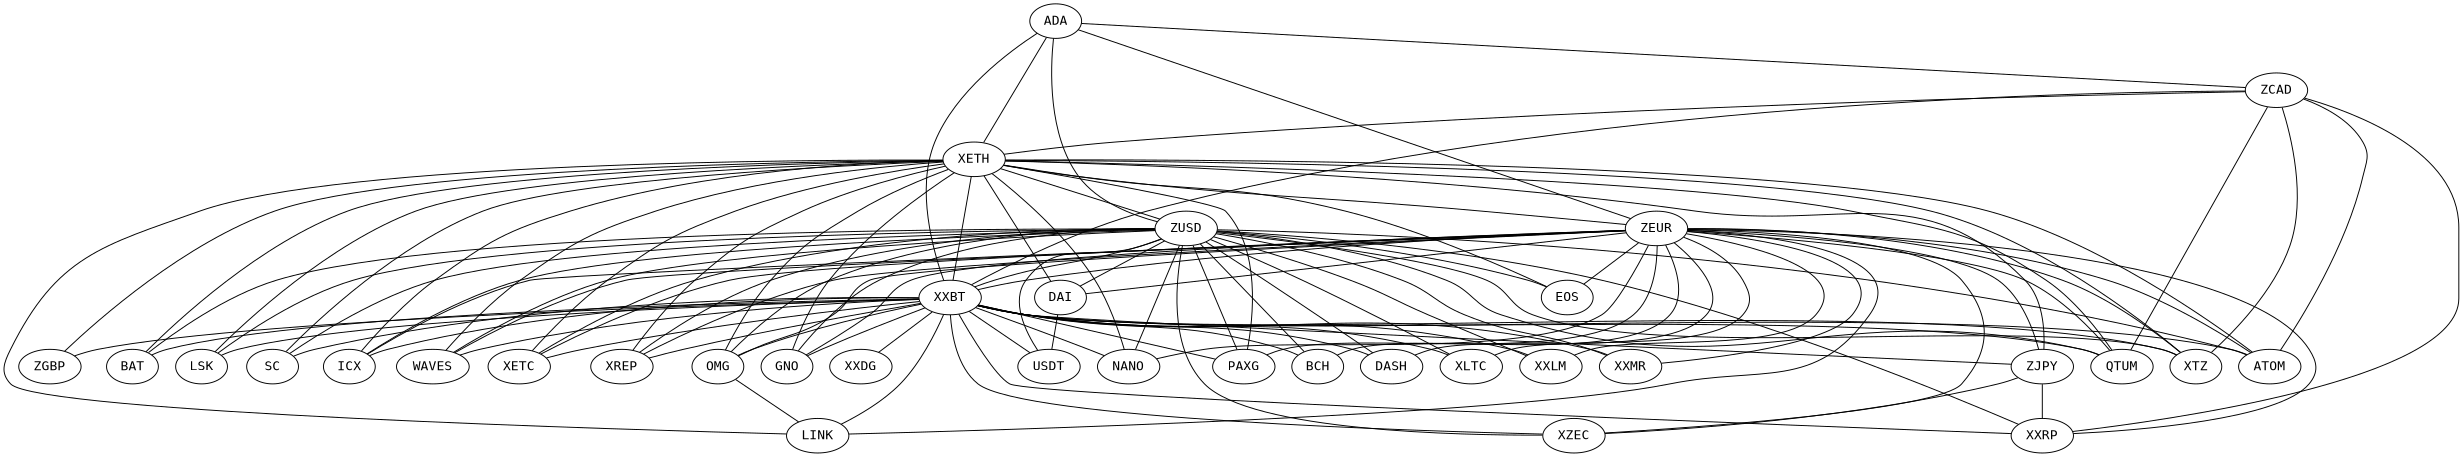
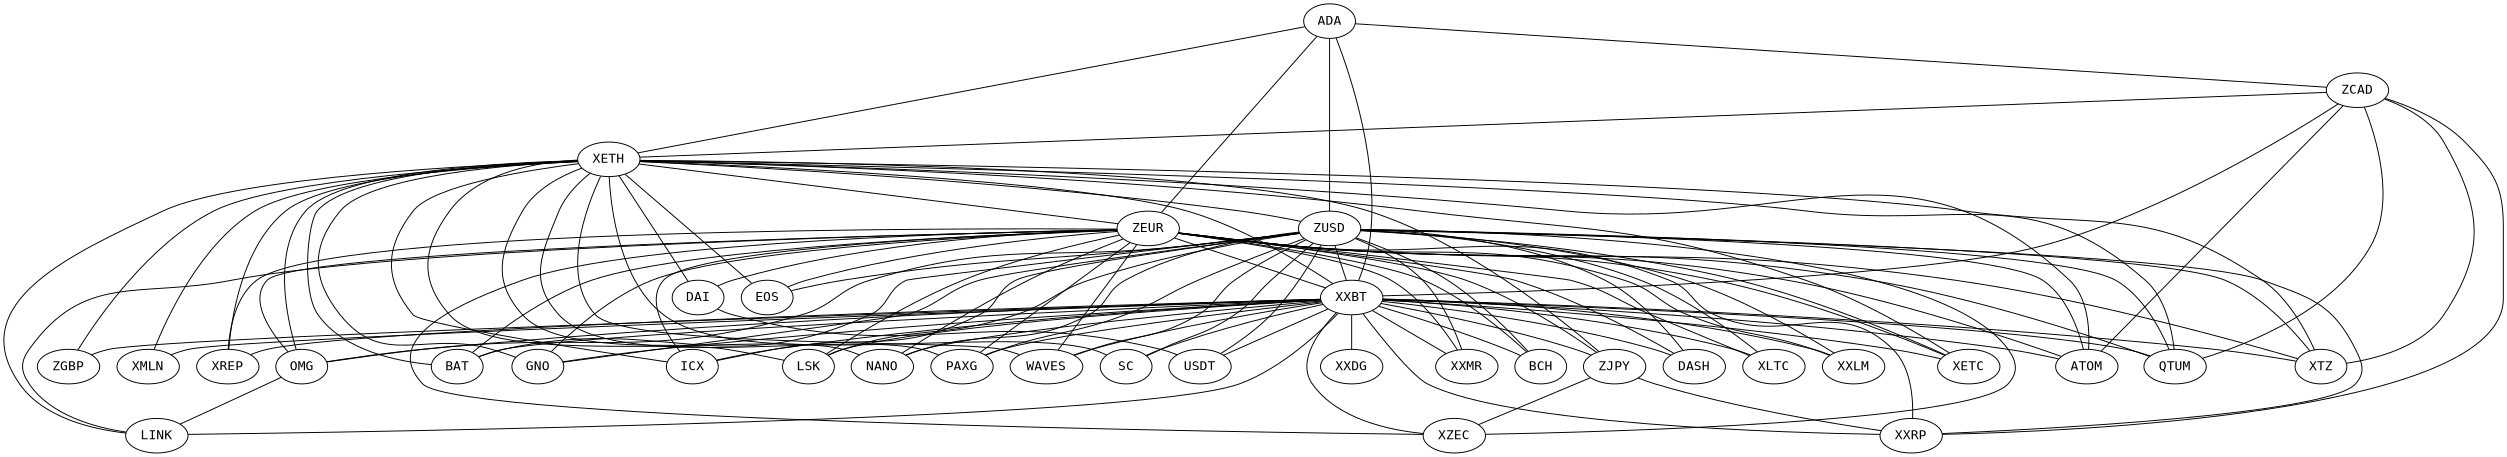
(887, 252) -> none
none -> (700, 259)
(1122, 263) -> none
none -> (952, 285)
none -> (148, 367)
